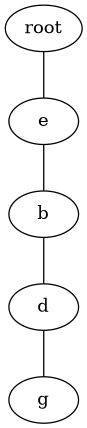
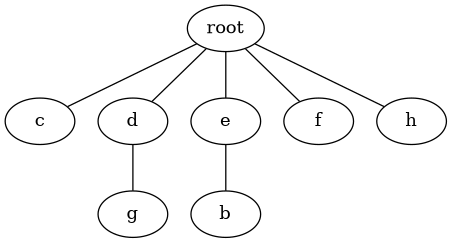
none -> (40, 121)
none -> (319, 121)
none -> (412, 121)
(44, 261) -> (179, 75)
